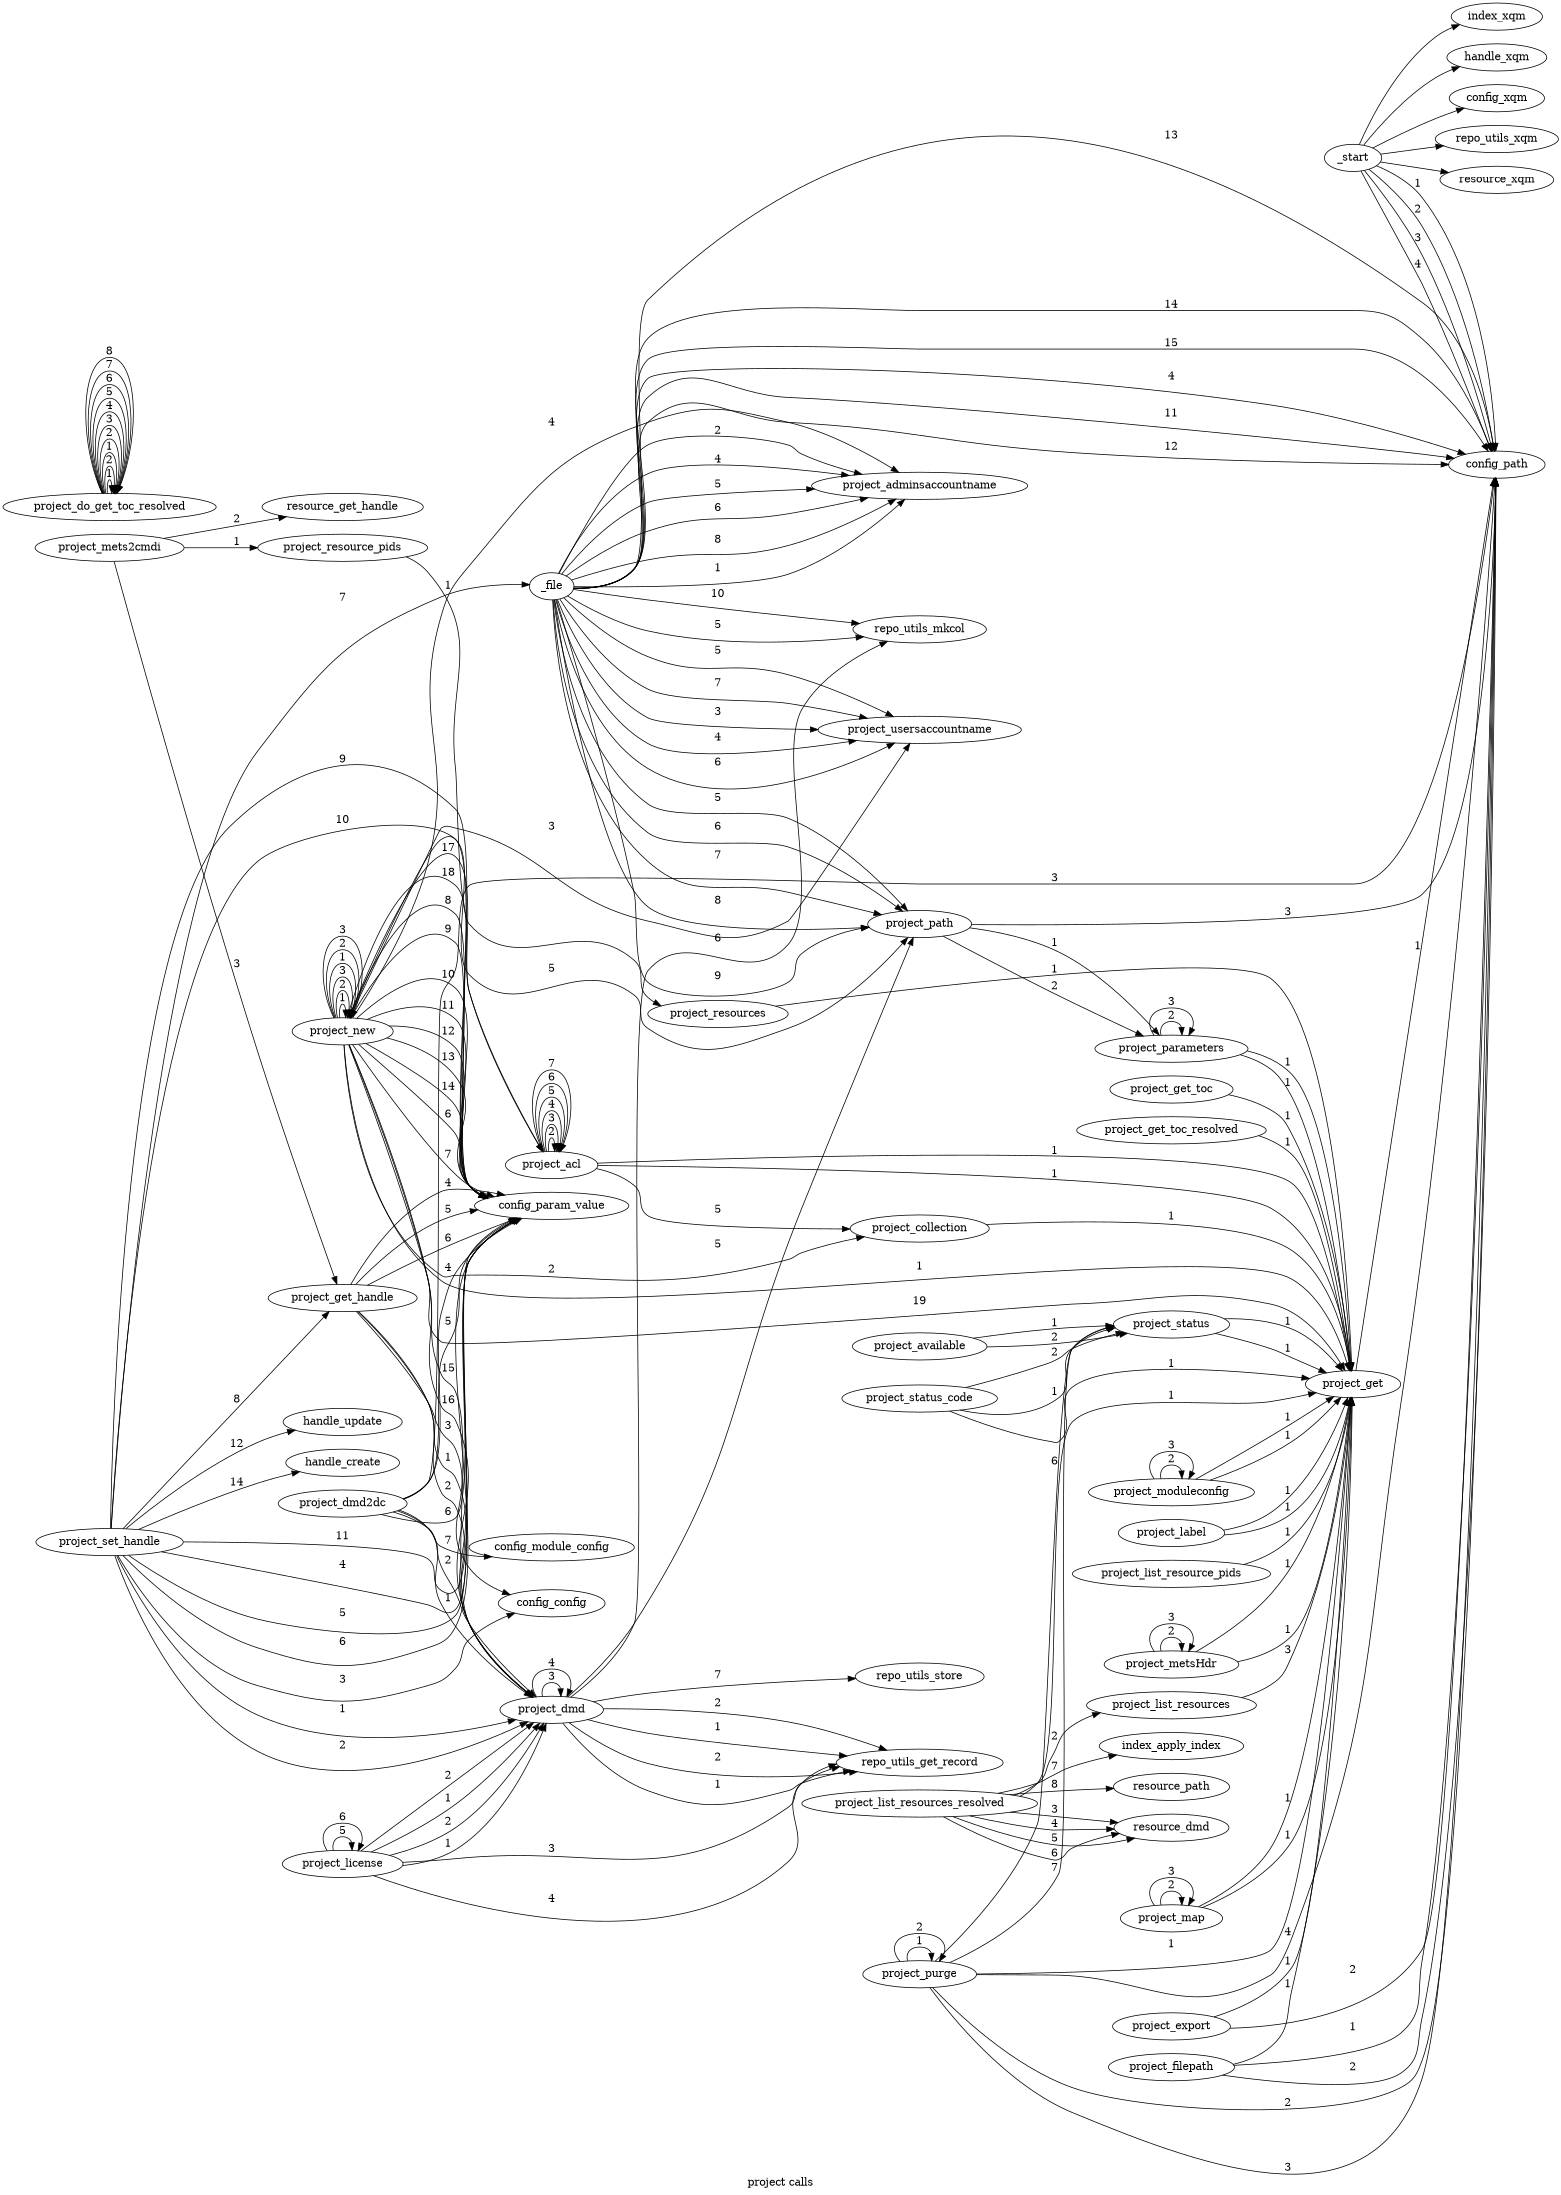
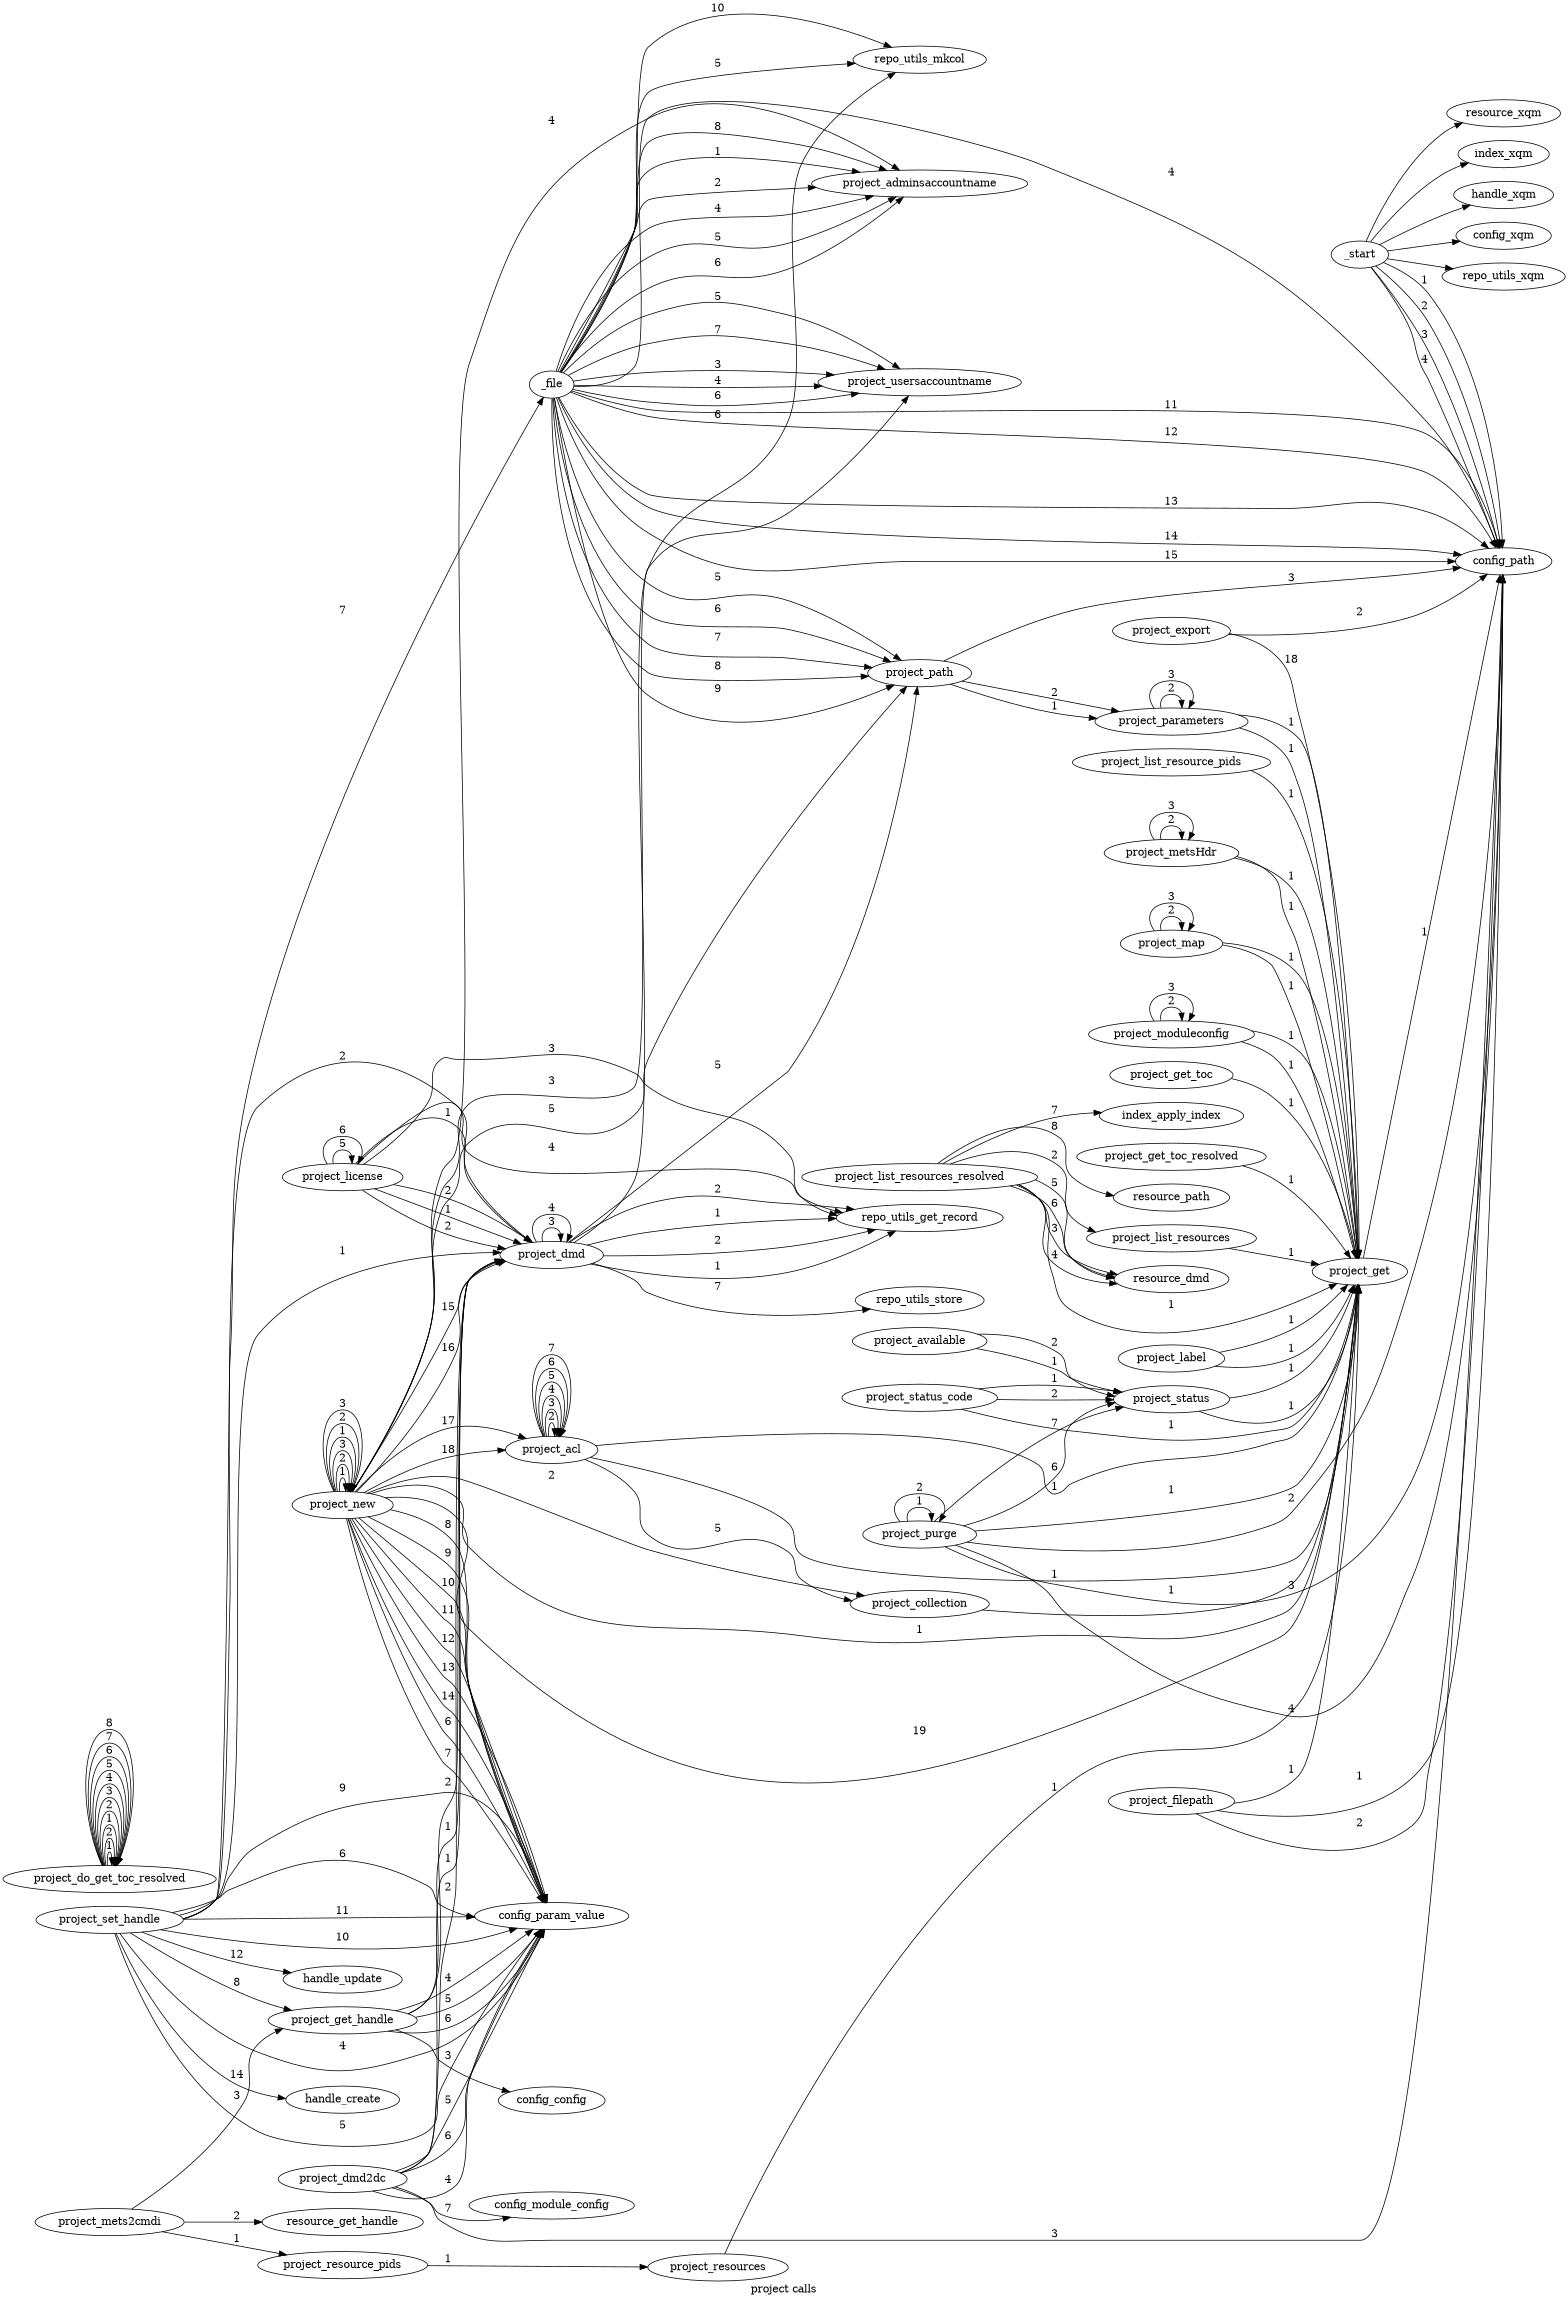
(1288, 1651) -> (1291, 1253)
(301, 1696) -> none
(1288, 1962) -> (1291, 660)
